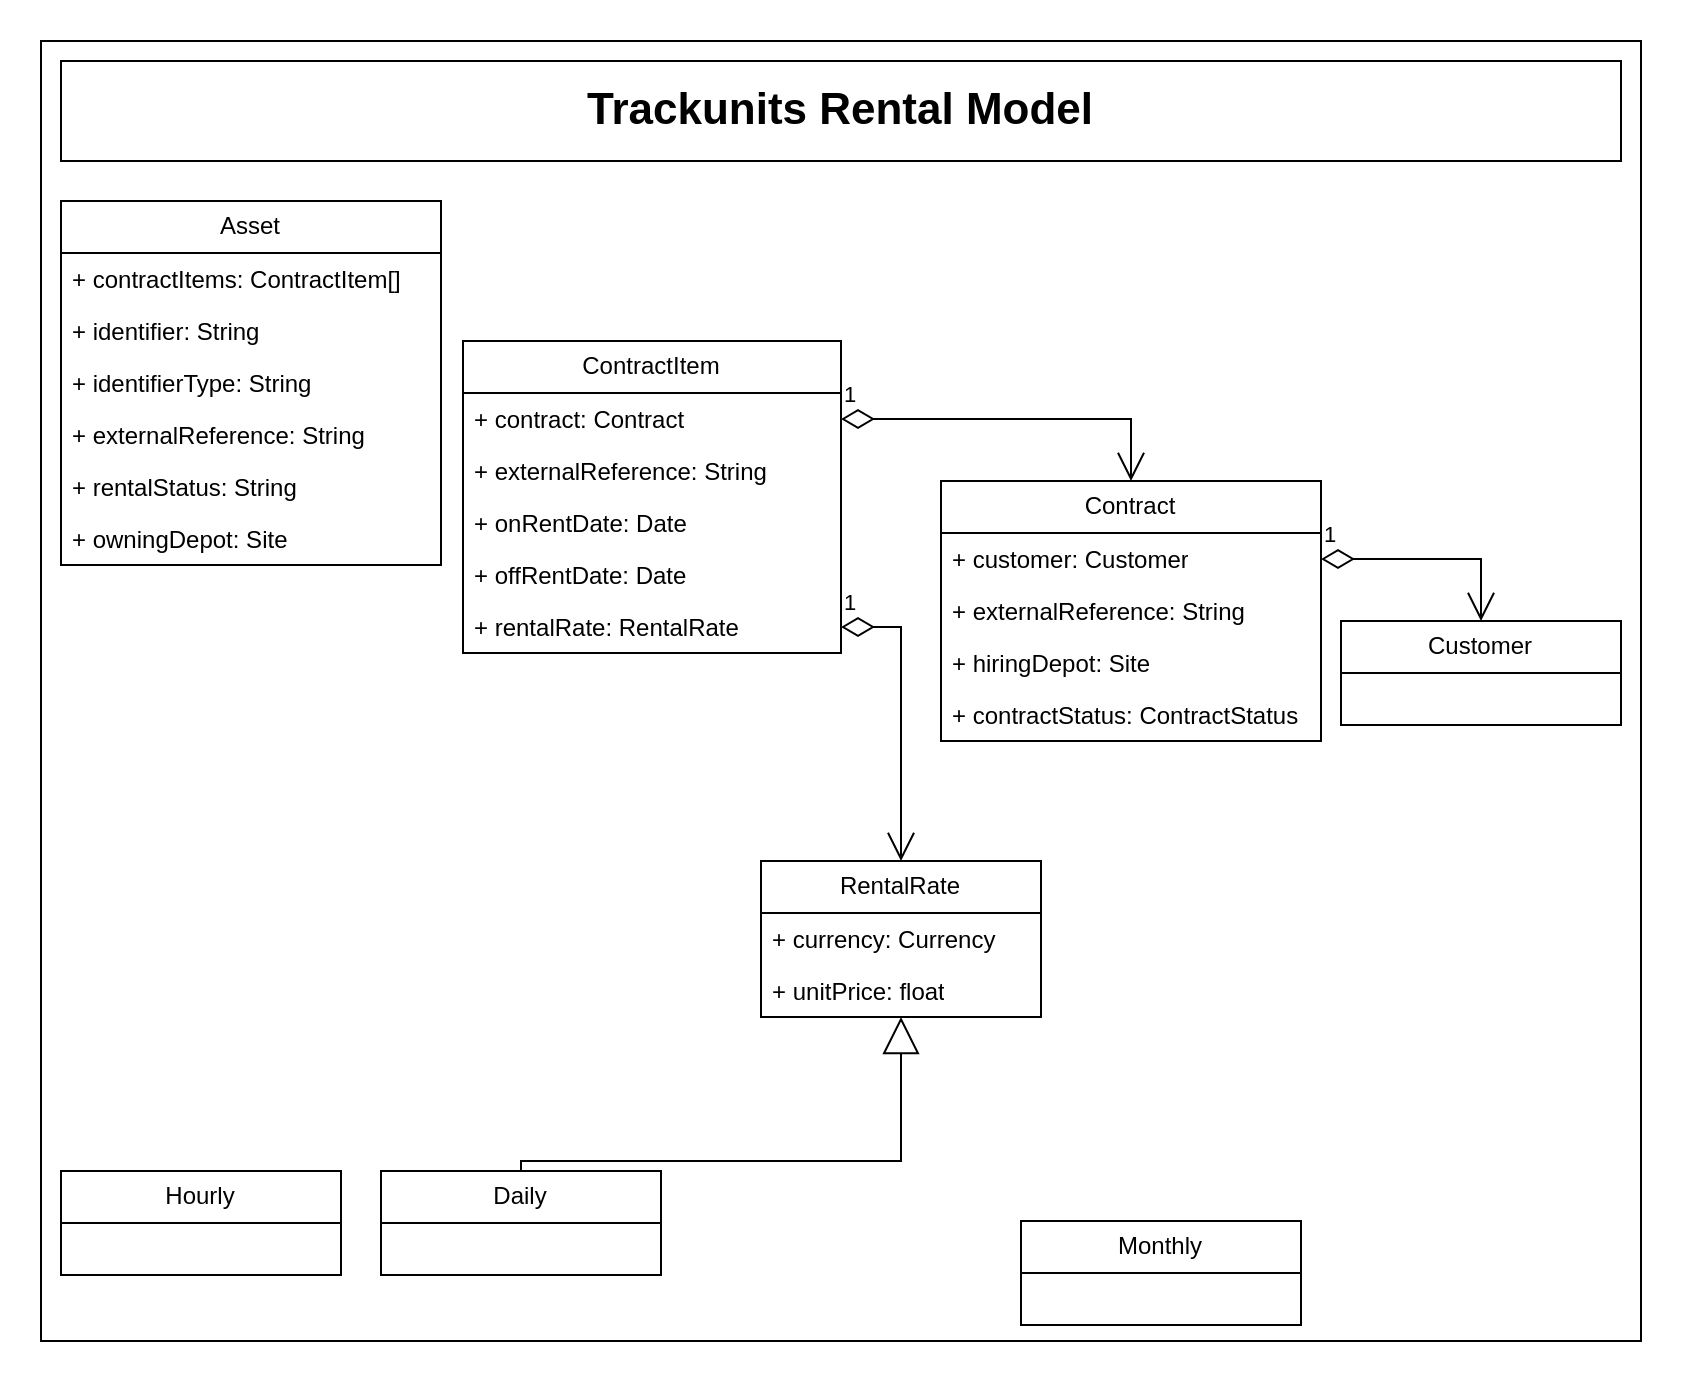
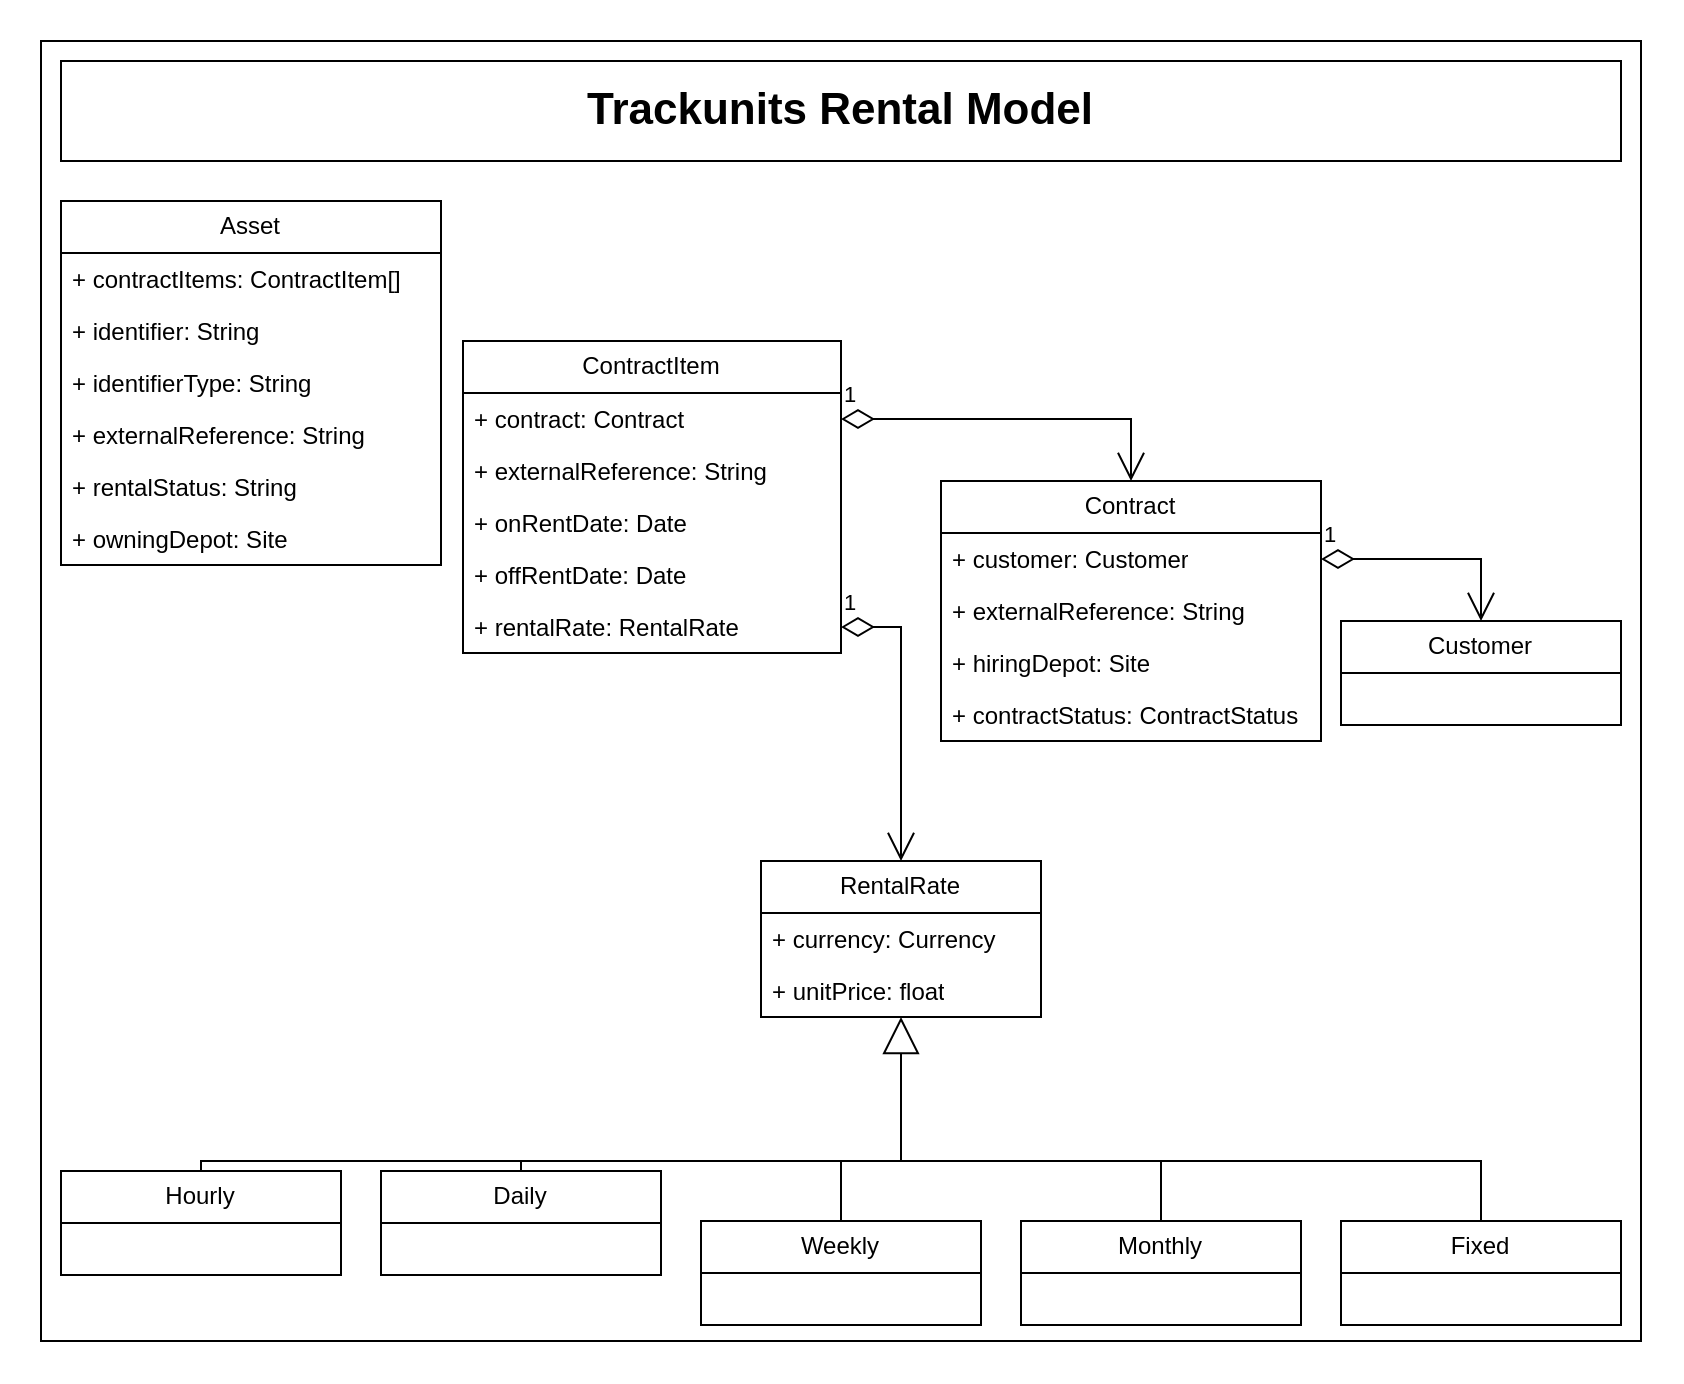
none -> (1351, 1161)
none -> (841, 1192)
none -> (841, 1273)
none -> (1481, 1273)
